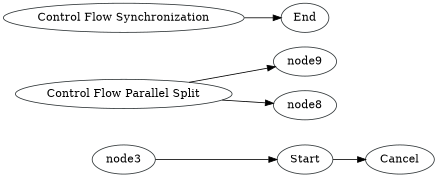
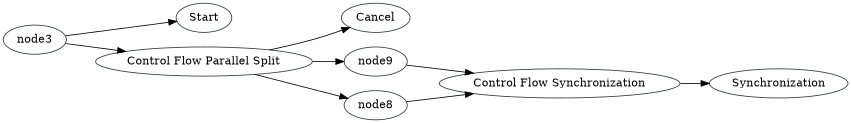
(305, 18) -> (779, 83)
none -> (91, 47)
none -> (436, 69)
none -> (436, 98)
(345, 160) -> (306, 41)
